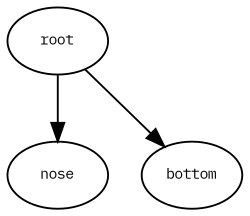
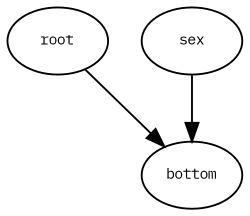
none -> (192, 41)
(58, 175) -> none
